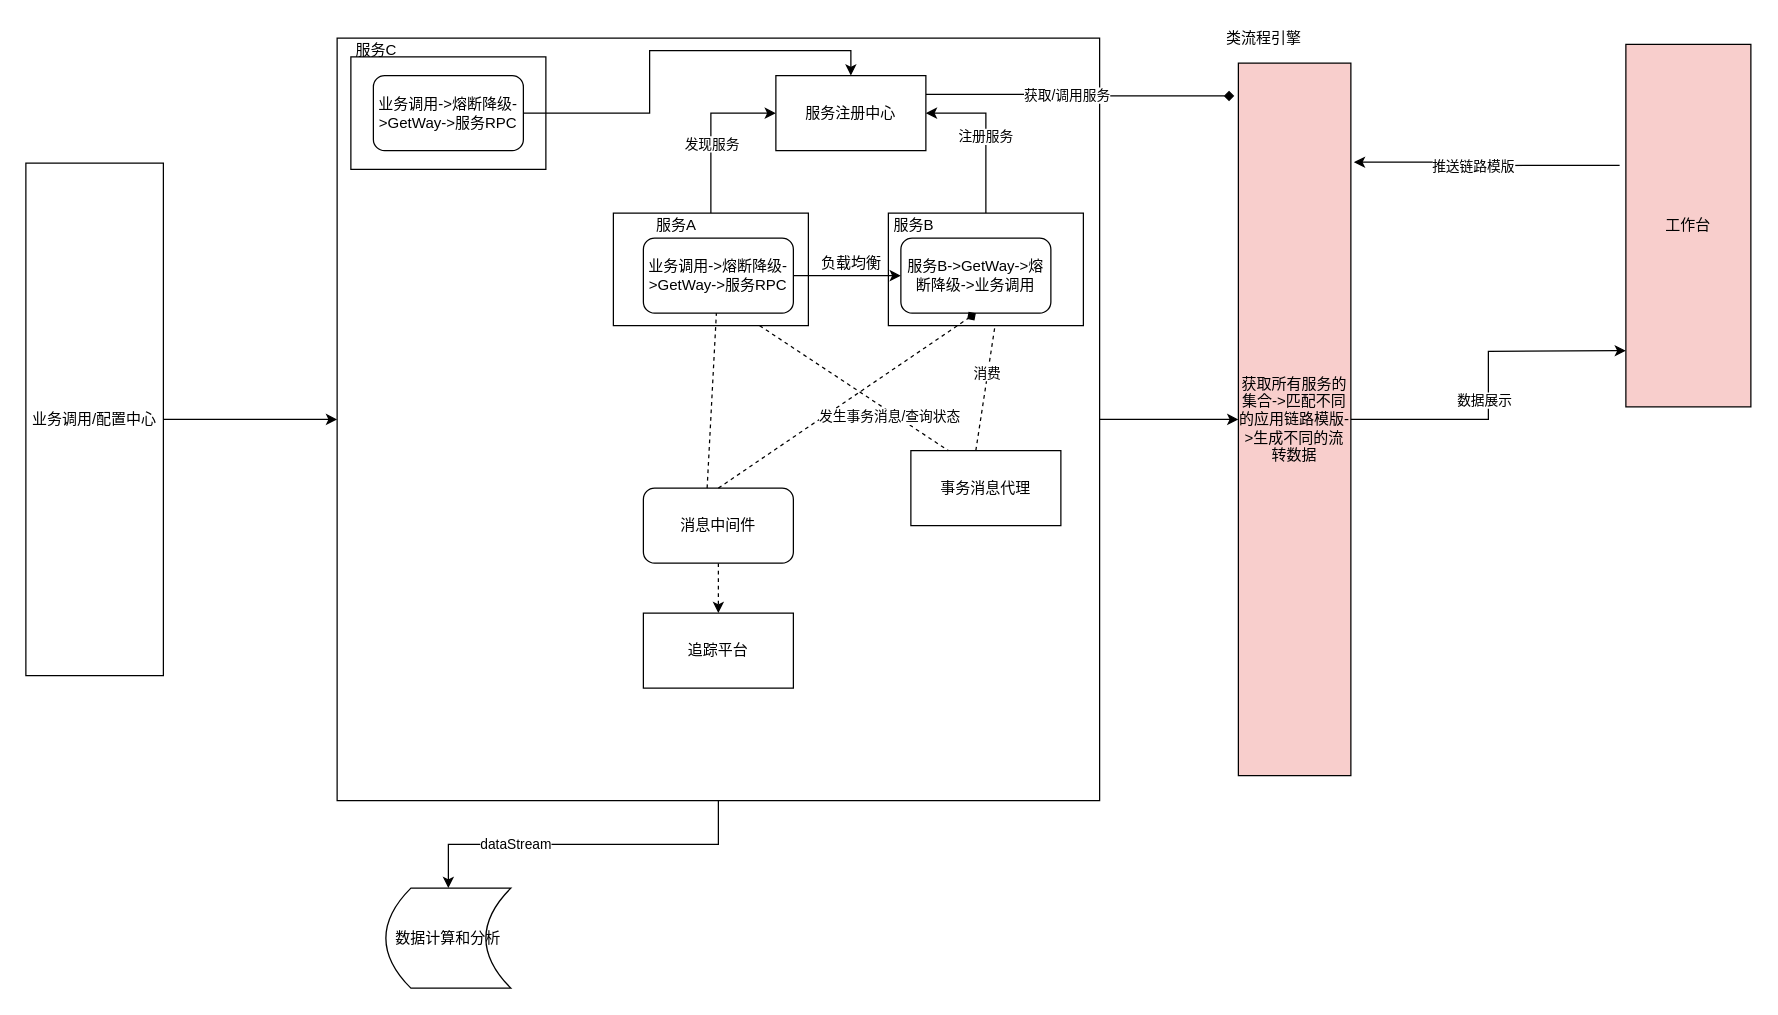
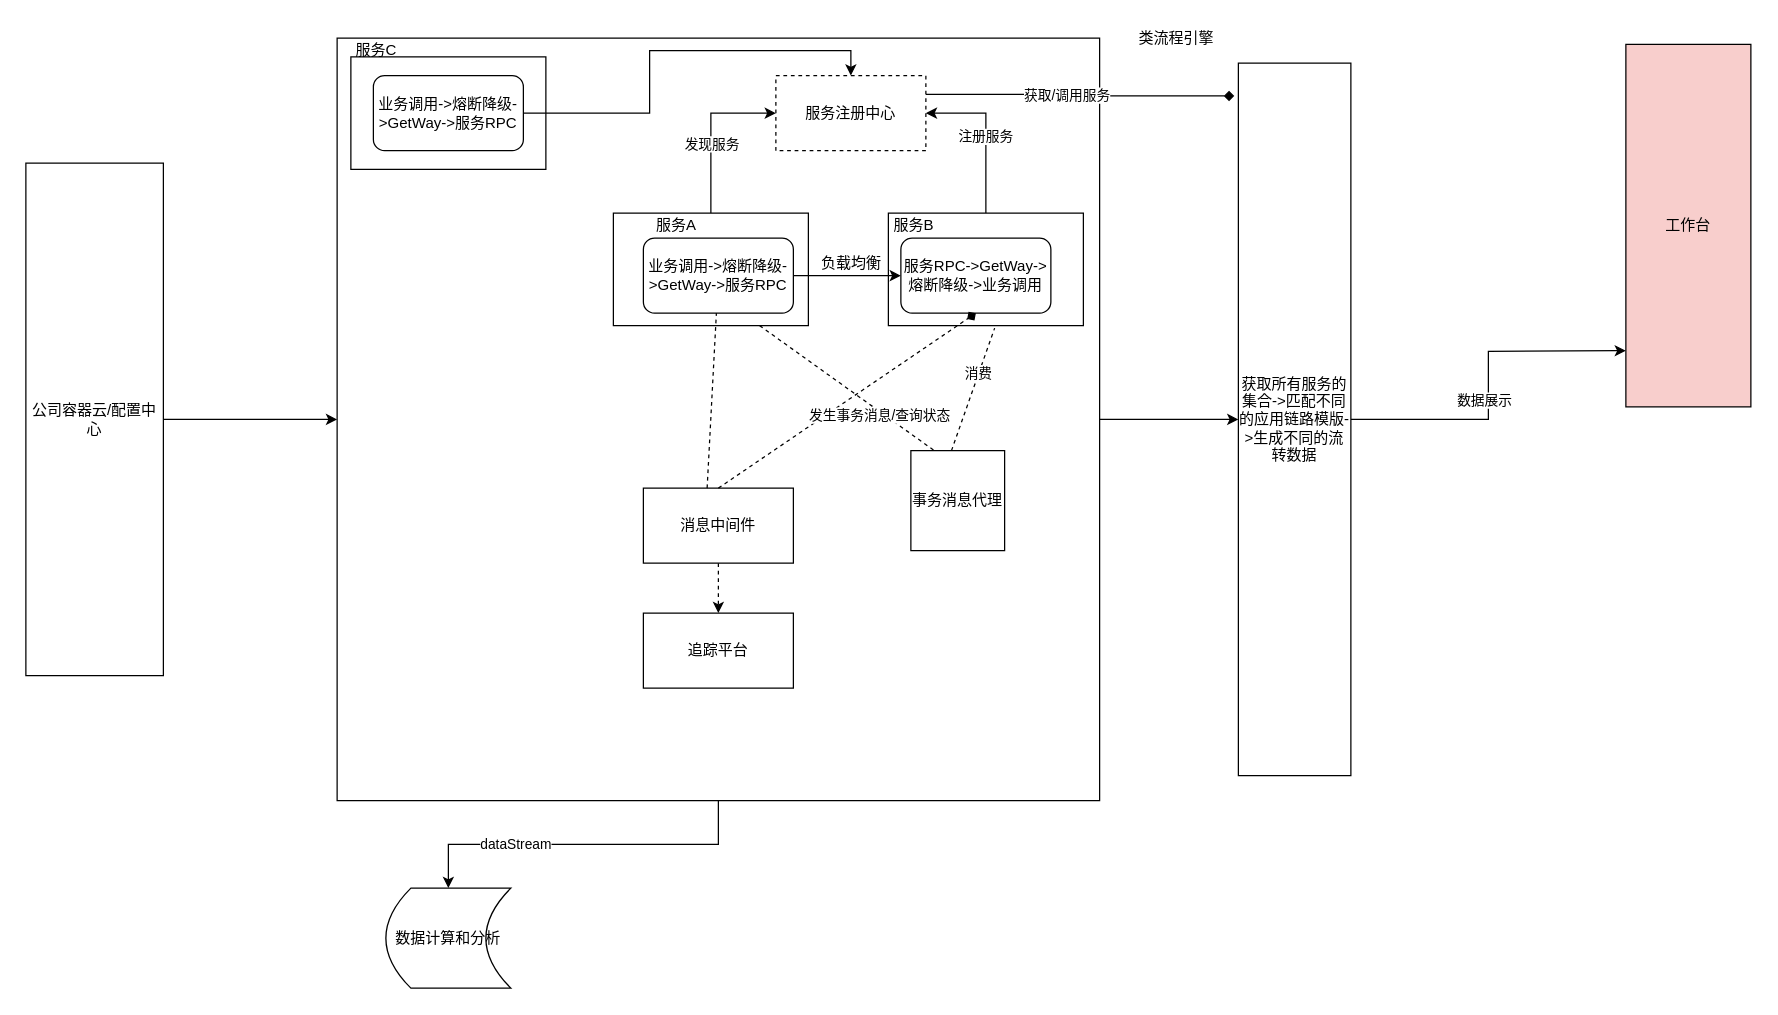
(1263, 38) -> (1176, 38)
(851, 113) -> (851, 113)
(1489, 165) -> none
(976, 276) -> (976, 276)
(94, 419) -> (94, 419)
(1294, 419) -> (1294, 419)
(986, 488) -> (958, 501)
(718, 526) -> (718, 526)
